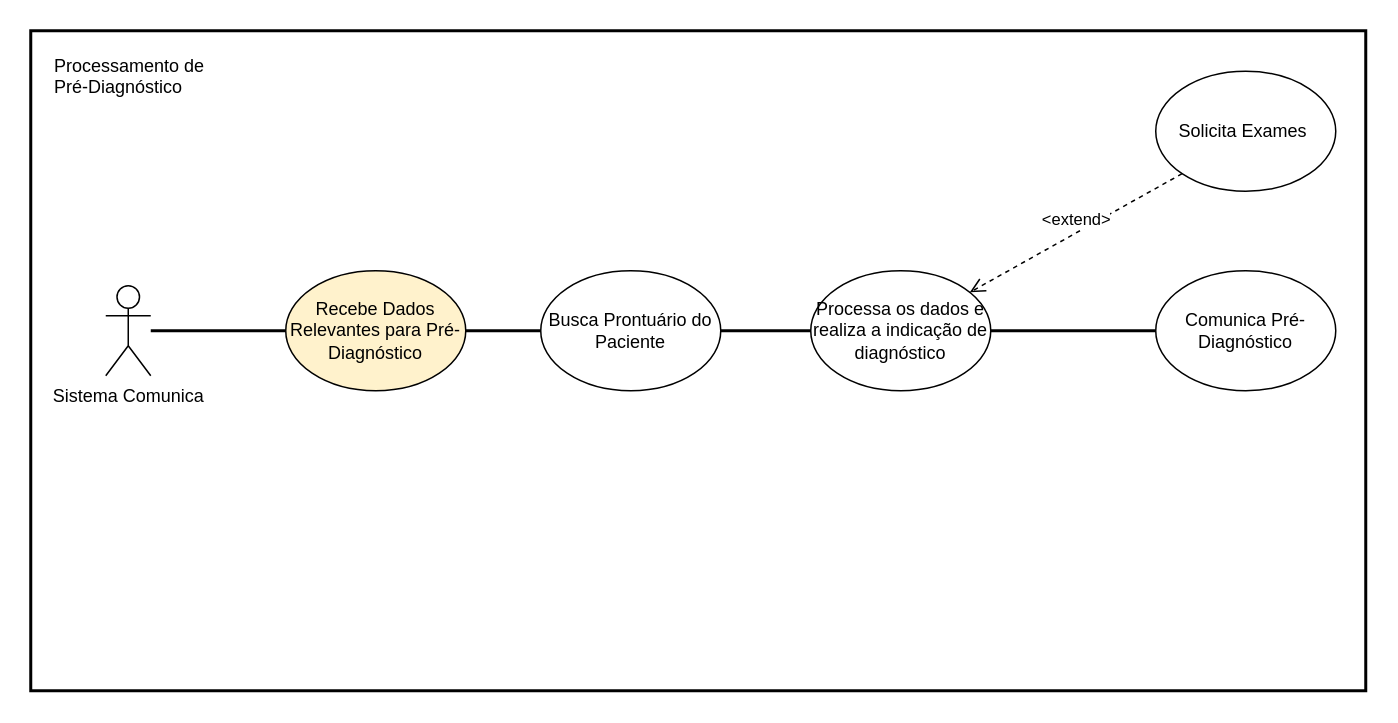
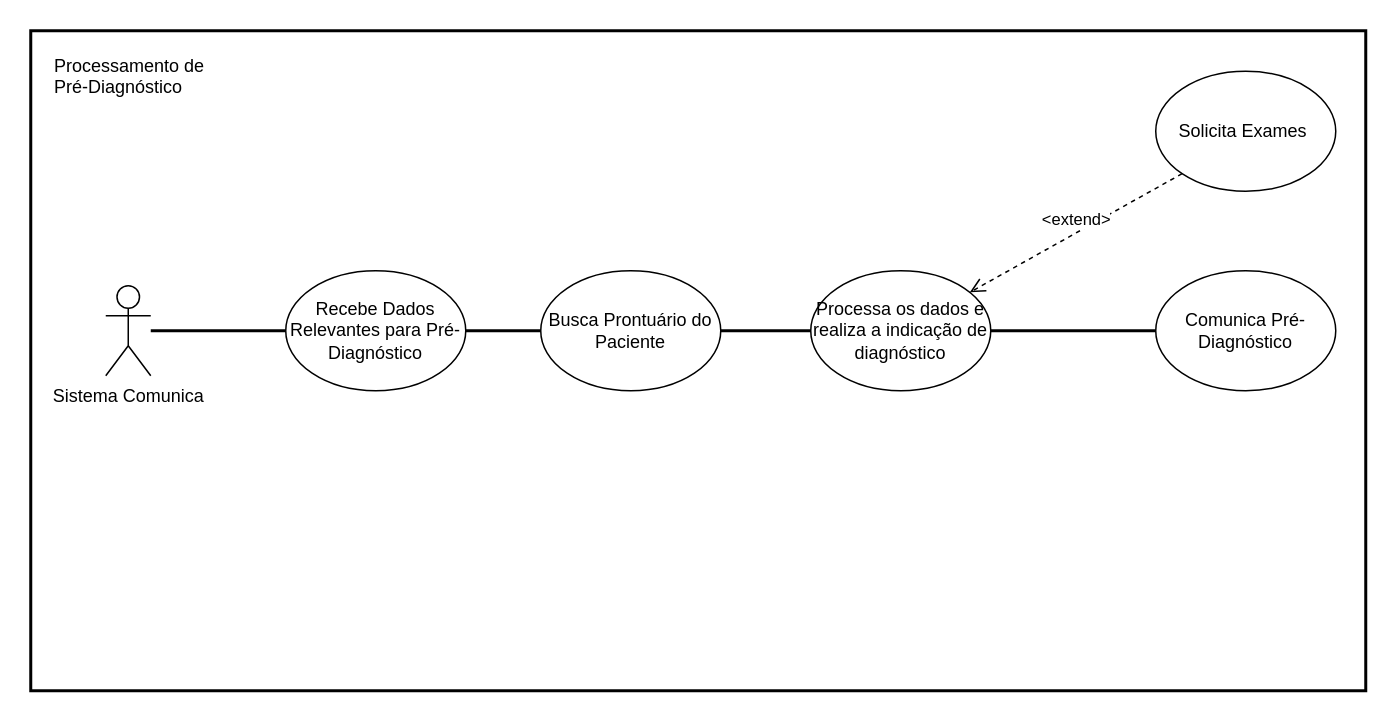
(376, 331) -> (376, 331)
